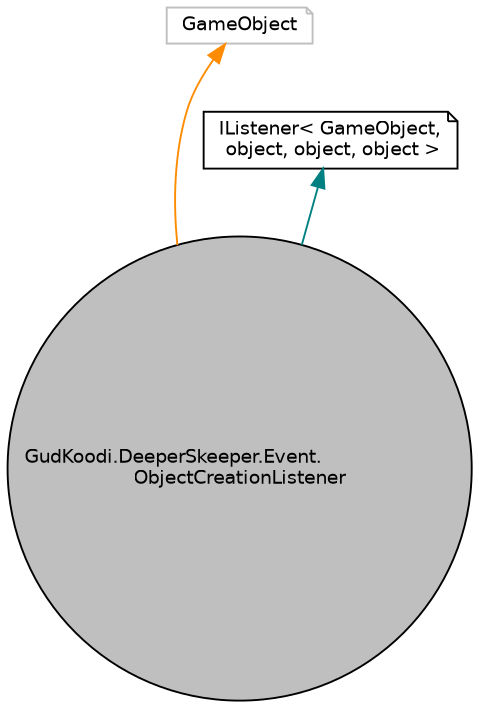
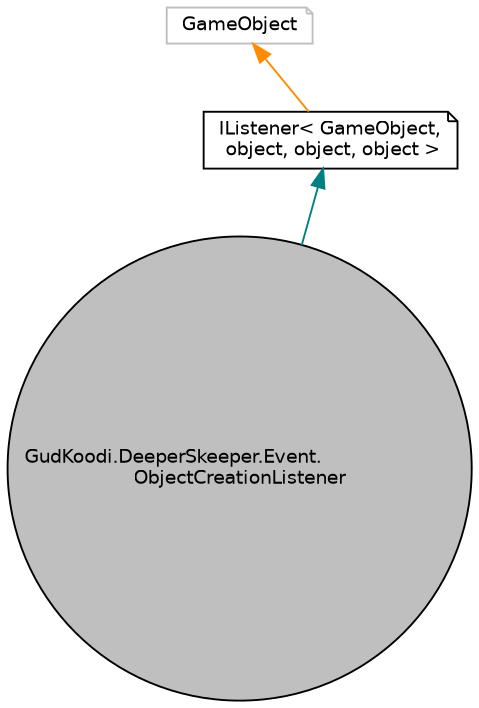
(179, 148) -> (287, 85)
